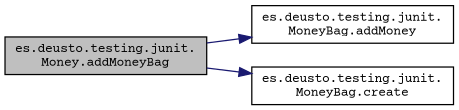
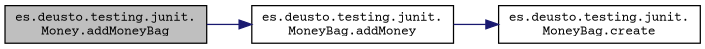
(223, 70) -> (470, 24)
